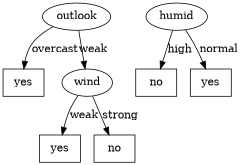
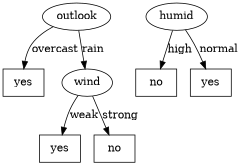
(93, 50) -> (93, 50)
